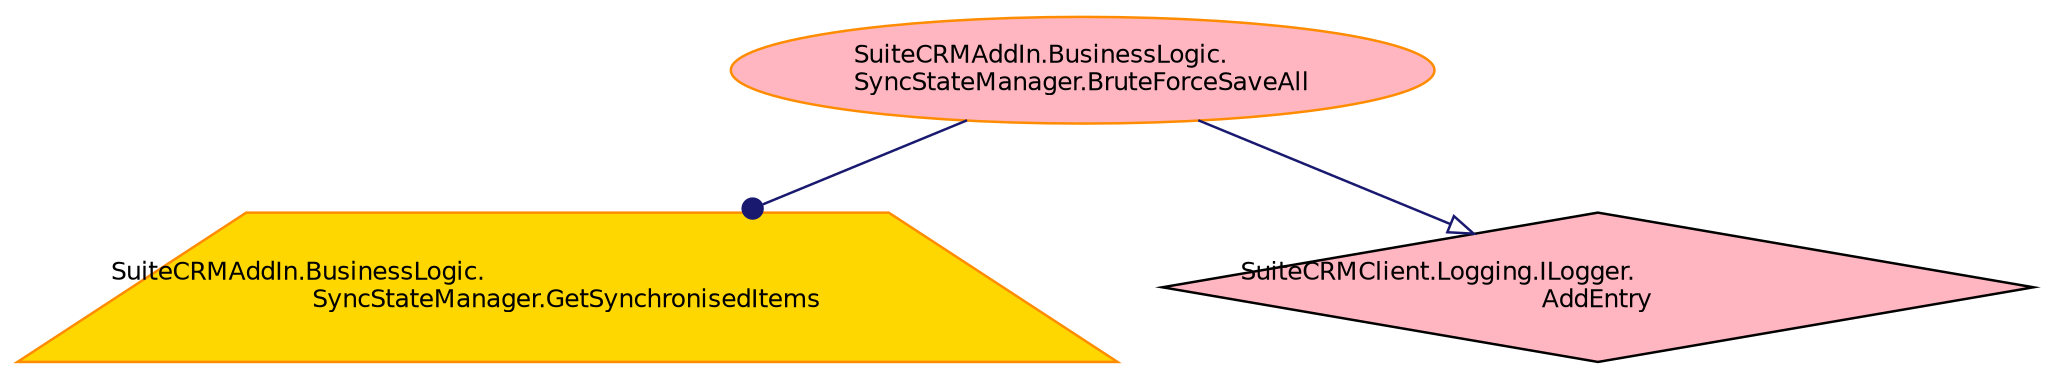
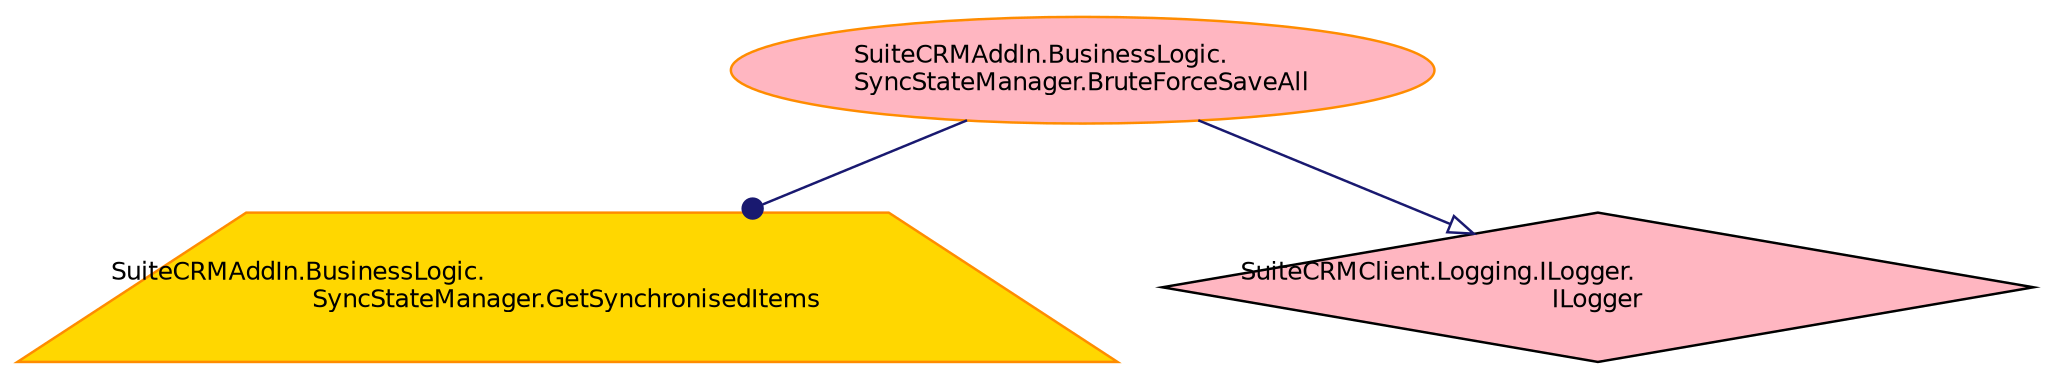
(1598, 287) -> (1598, 287)
